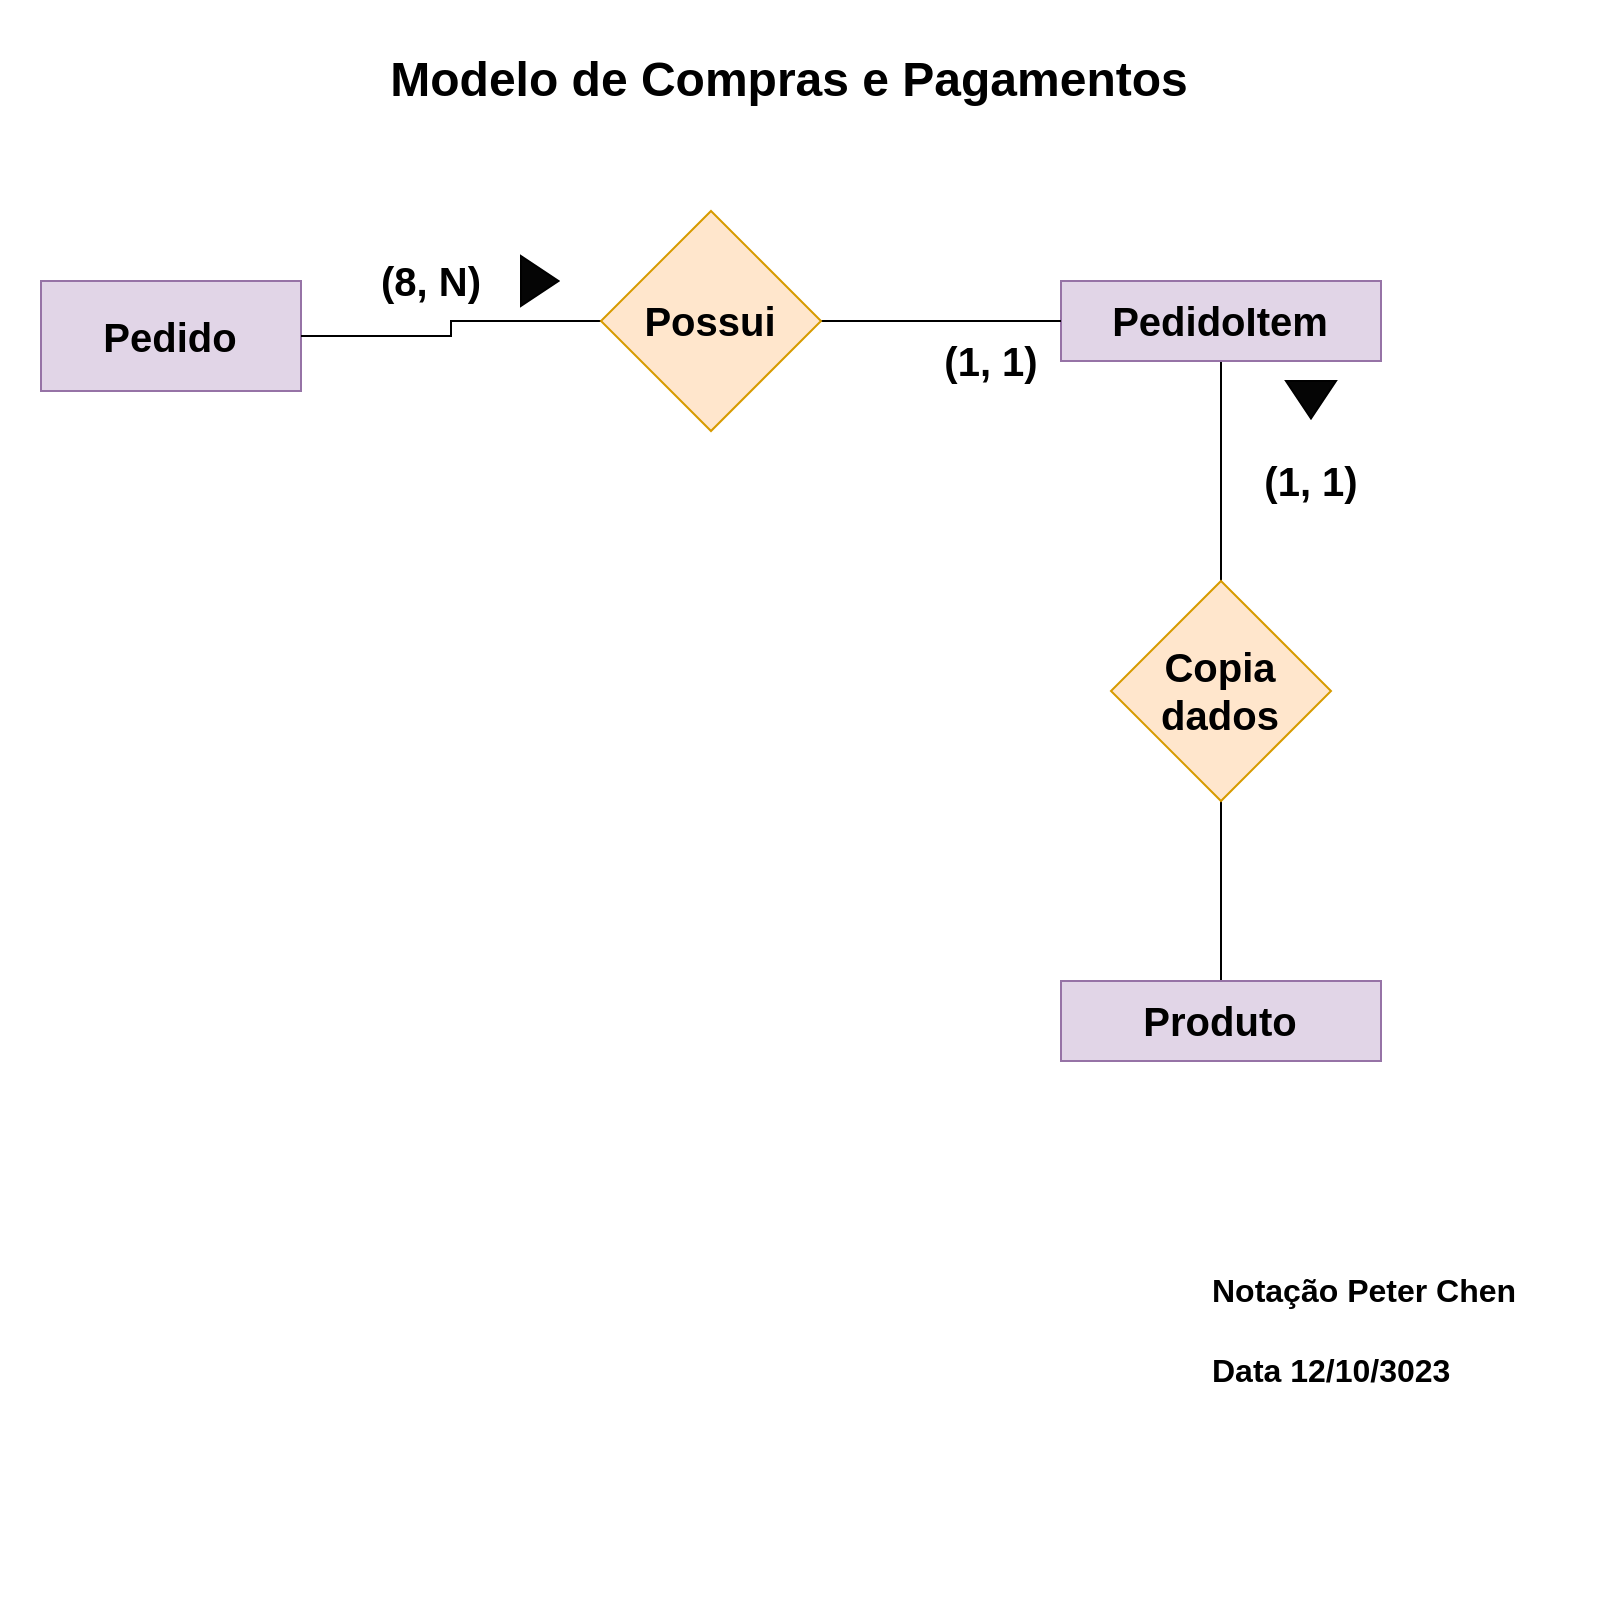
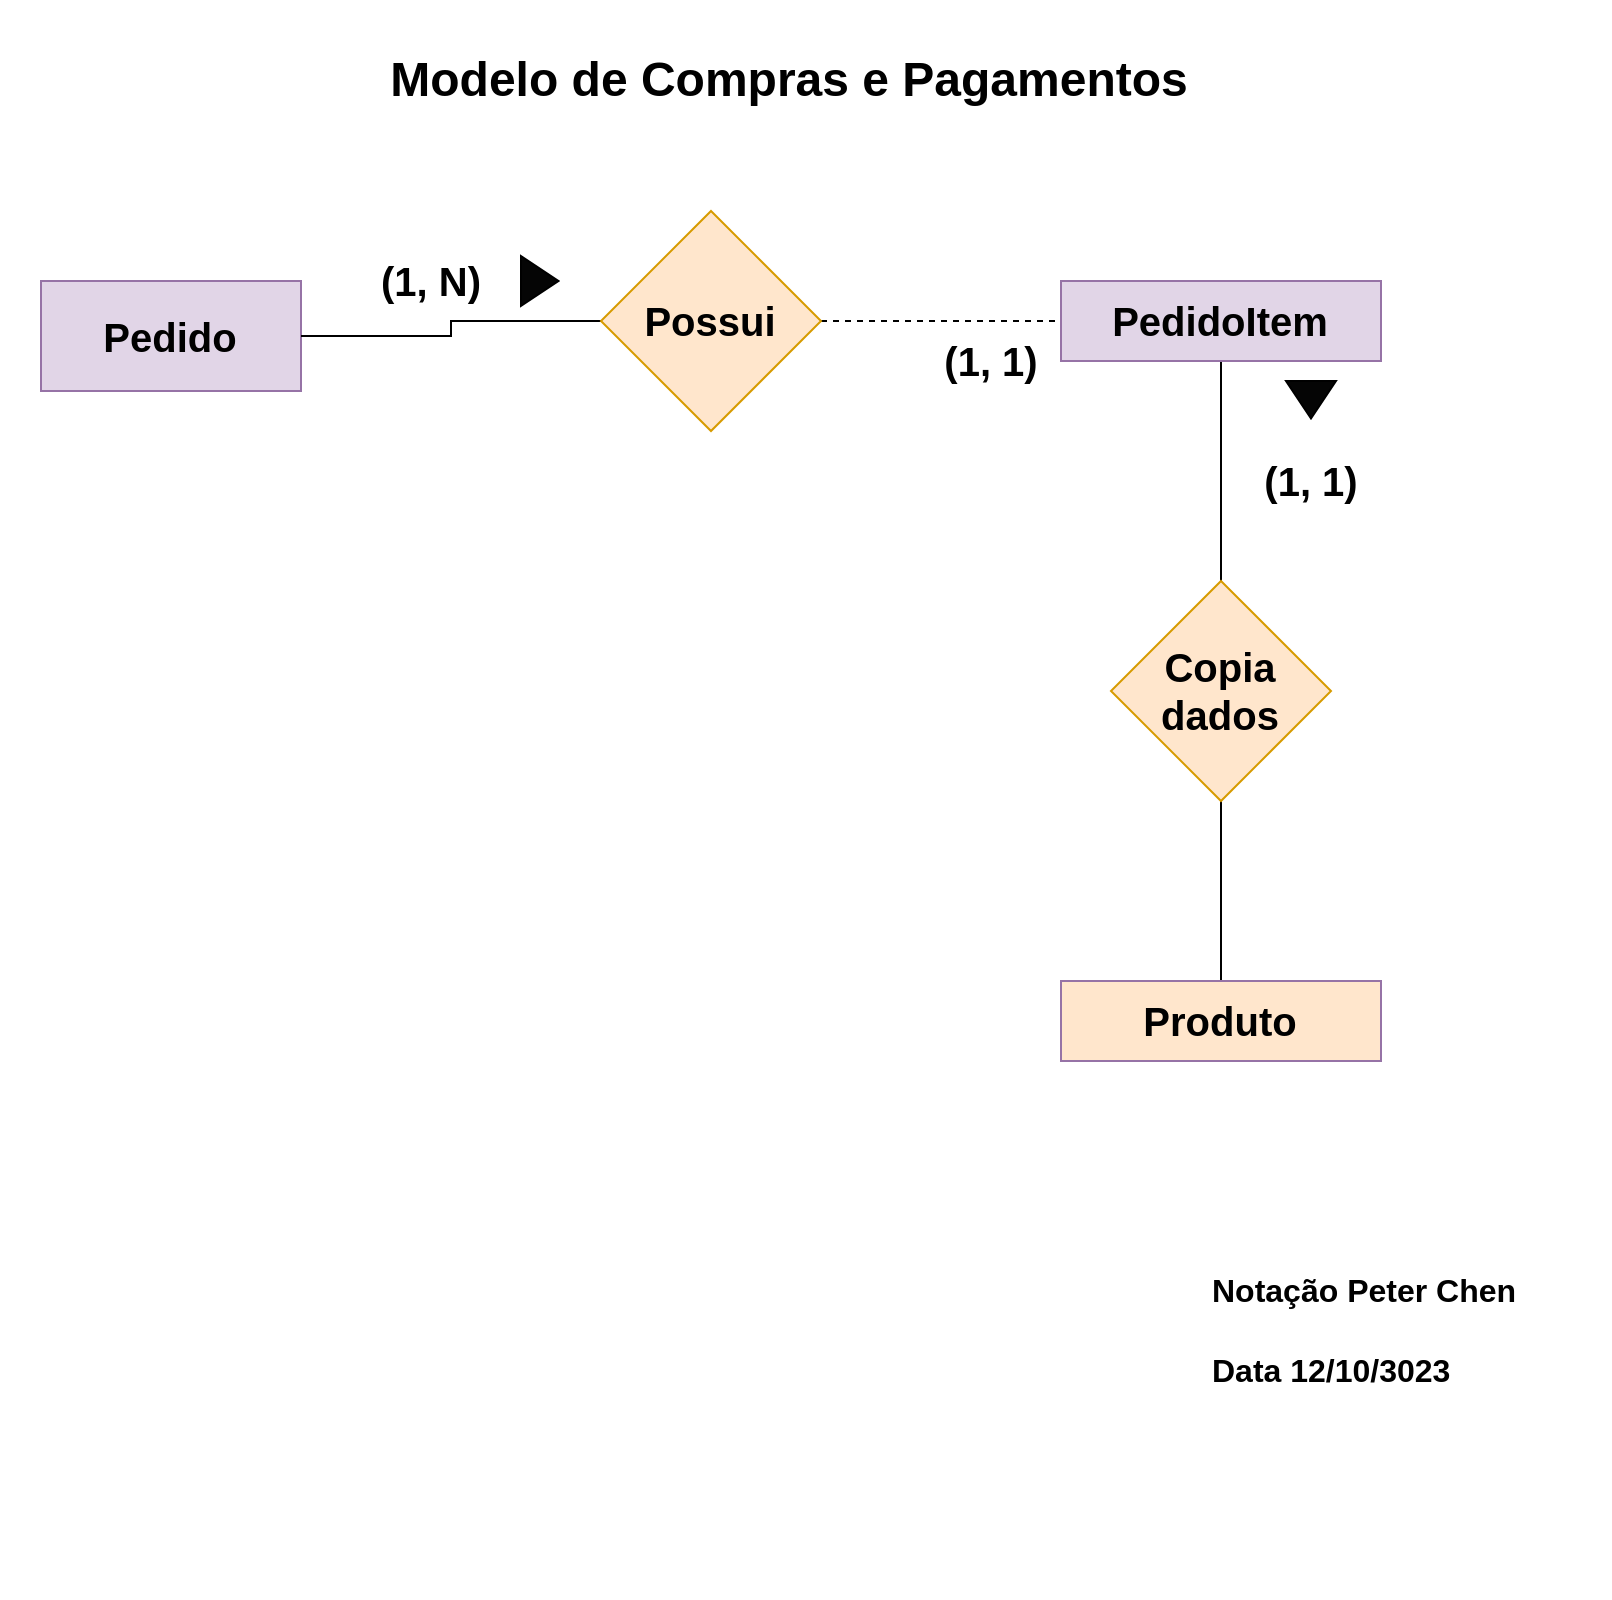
(432, 281) -> (432, 281)
(942, 321) -> (942, 321)
(1221, 1021) -> (1221, 1021)
